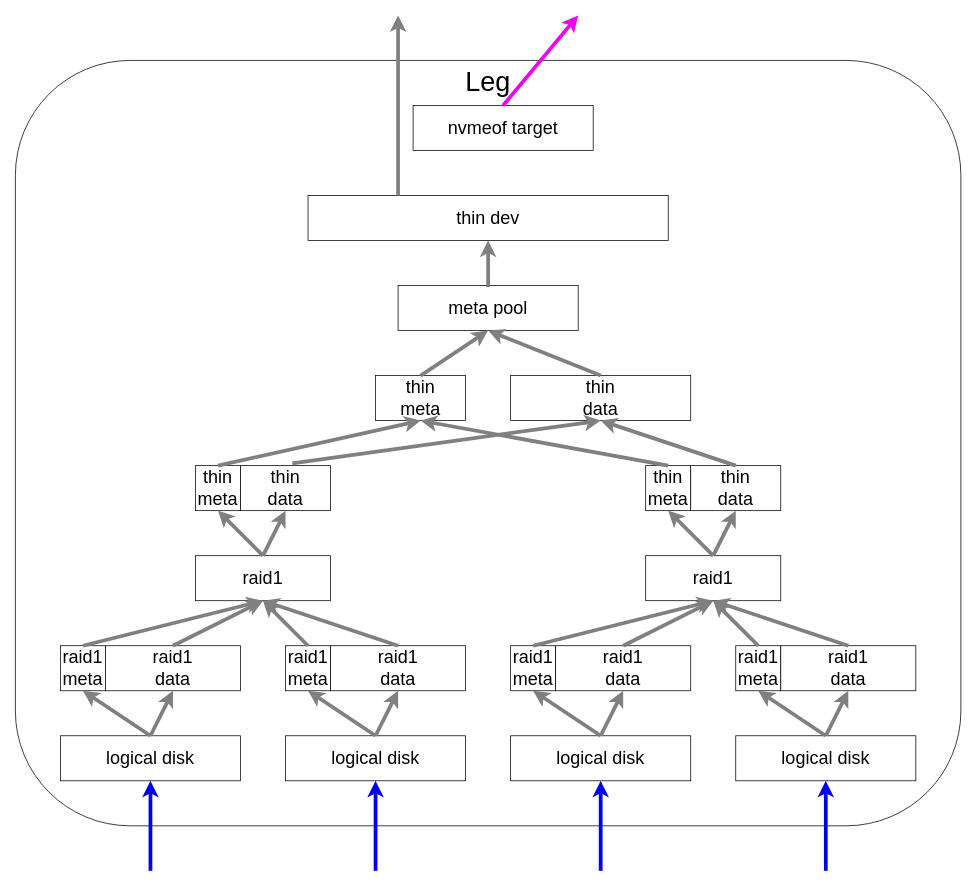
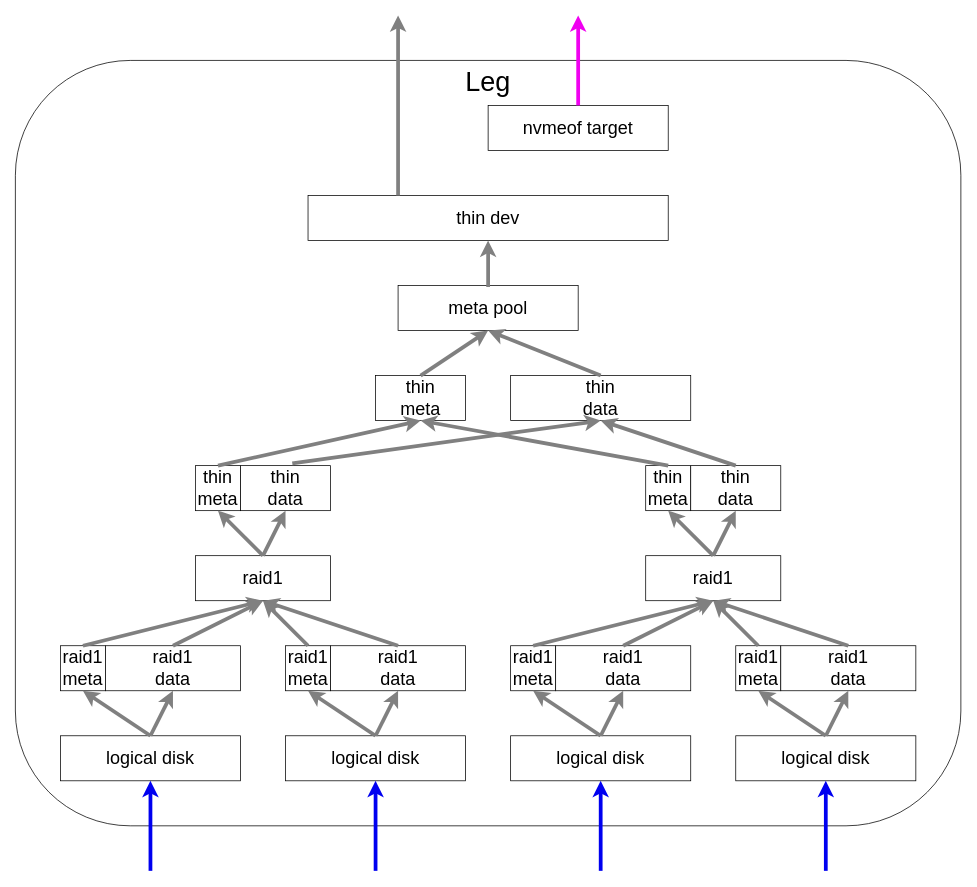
(503, 128) -> (578, 128)
